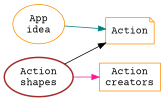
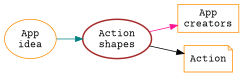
(81, 27) -> (66, 39)
(130, 77) -> (208, 18)
